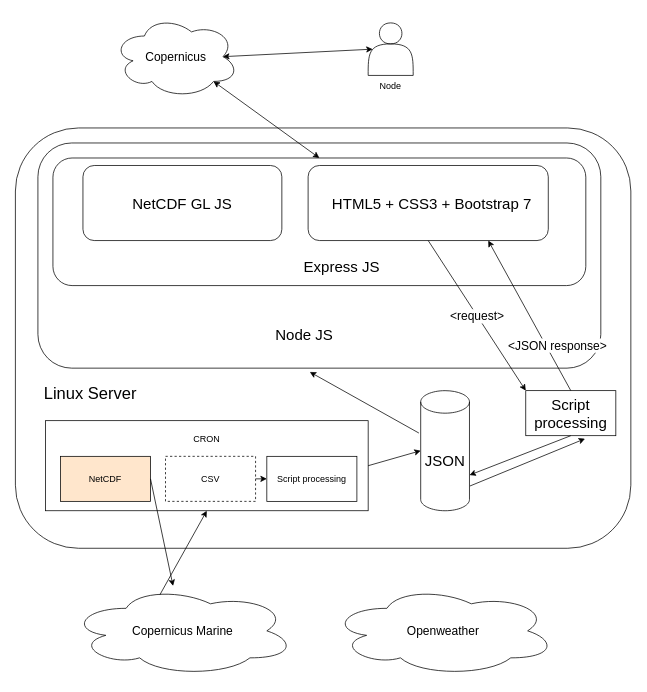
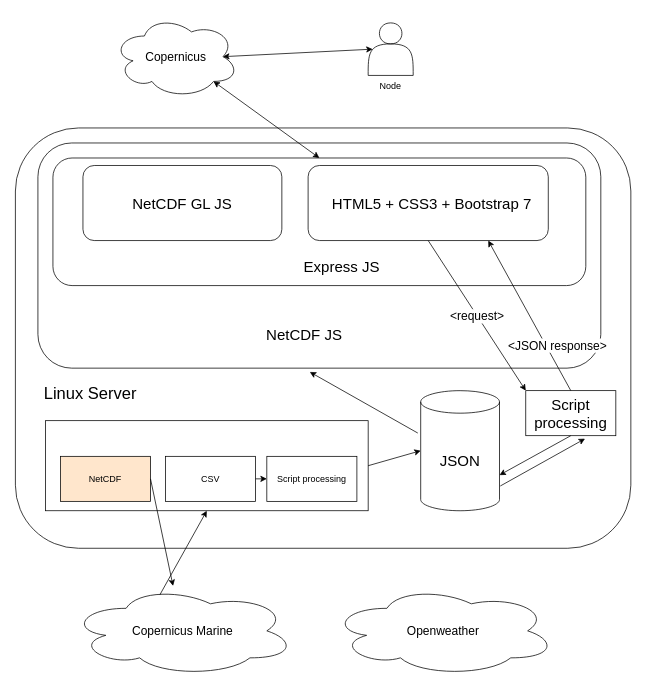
(304, 334) -> (304, 334)
(207, 439) -> none
(445, 450) -> (460, 450)
(210, 479) -> (210, 479)
